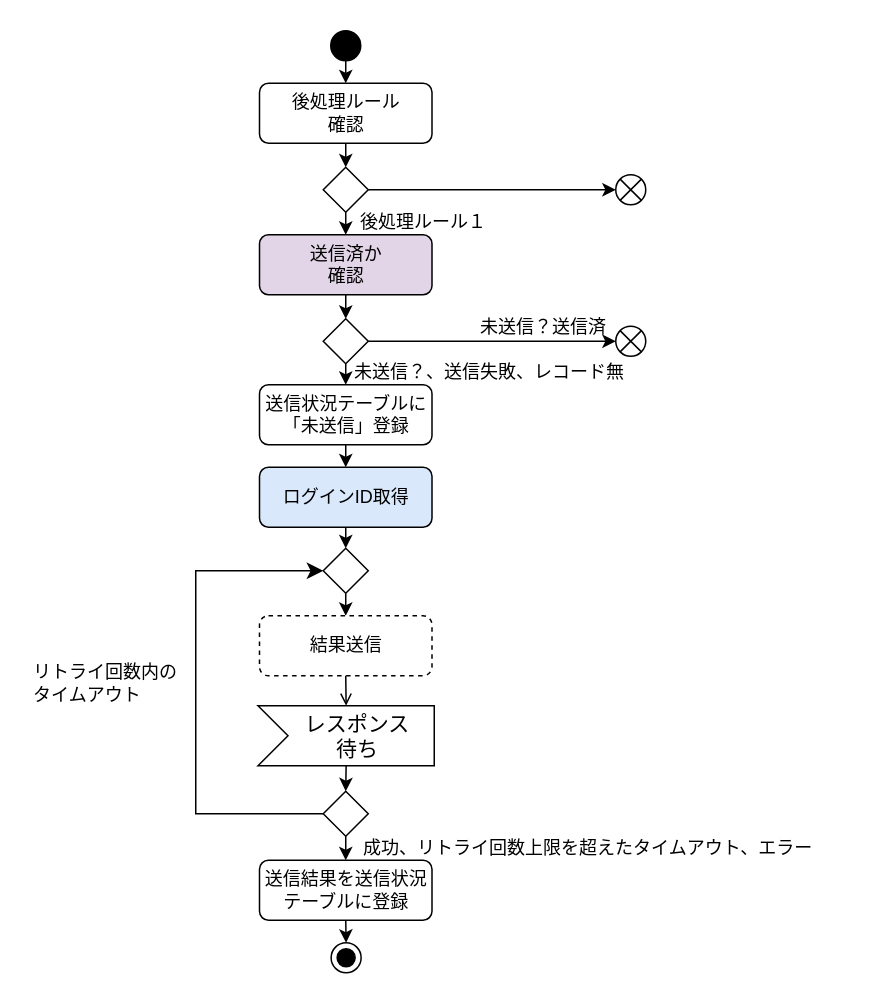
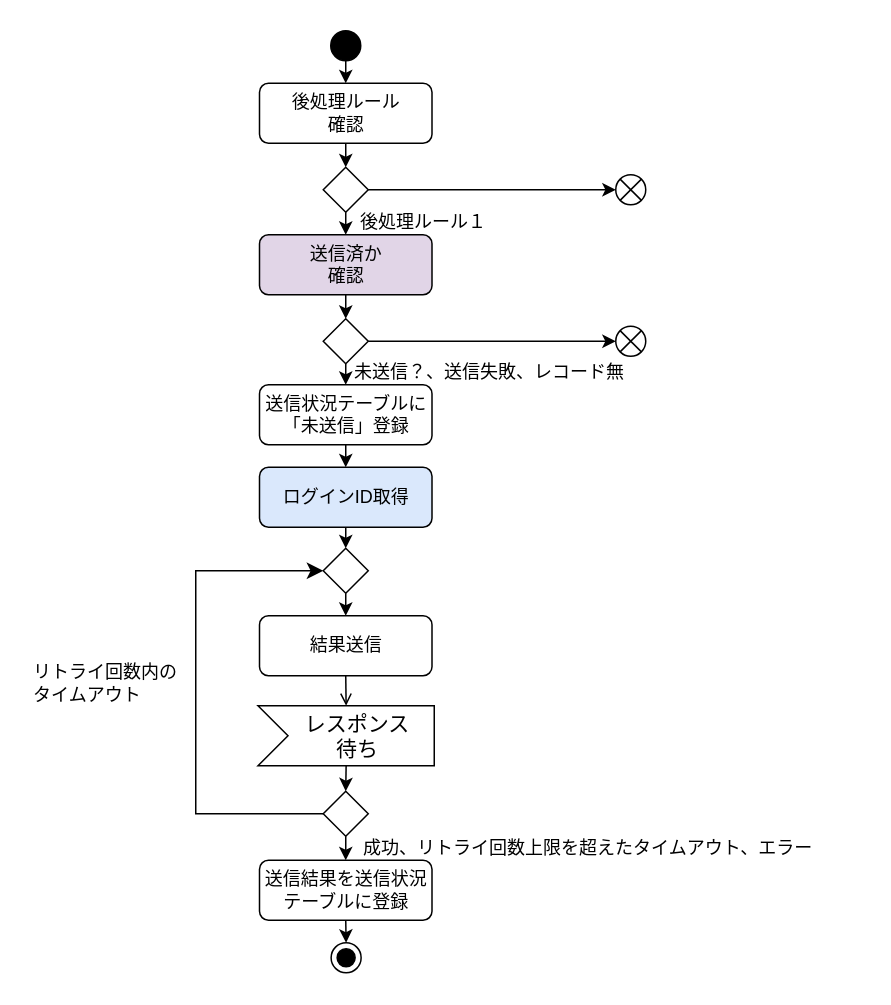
(544, 328) -> none
(346, 646) -> (346, 646)
